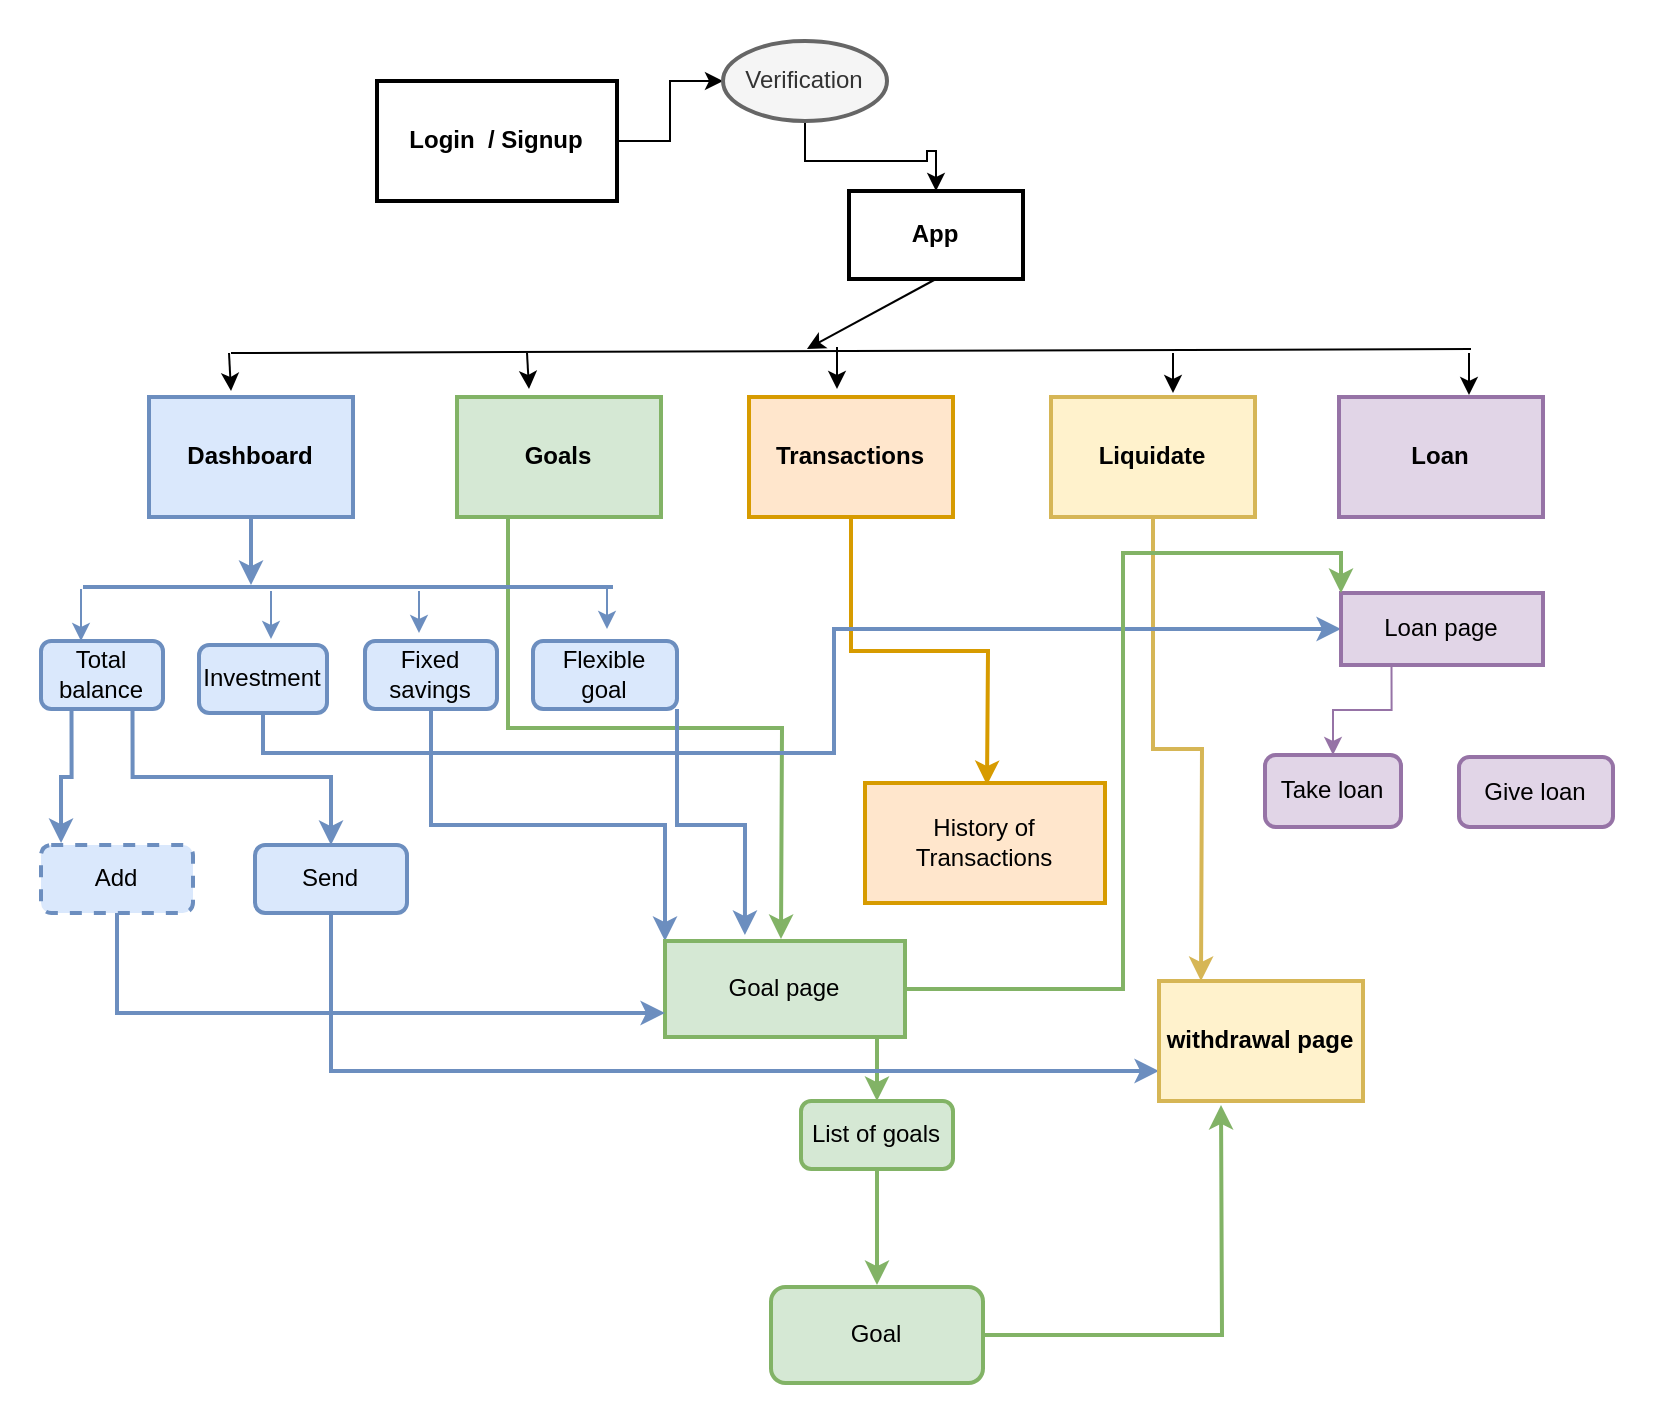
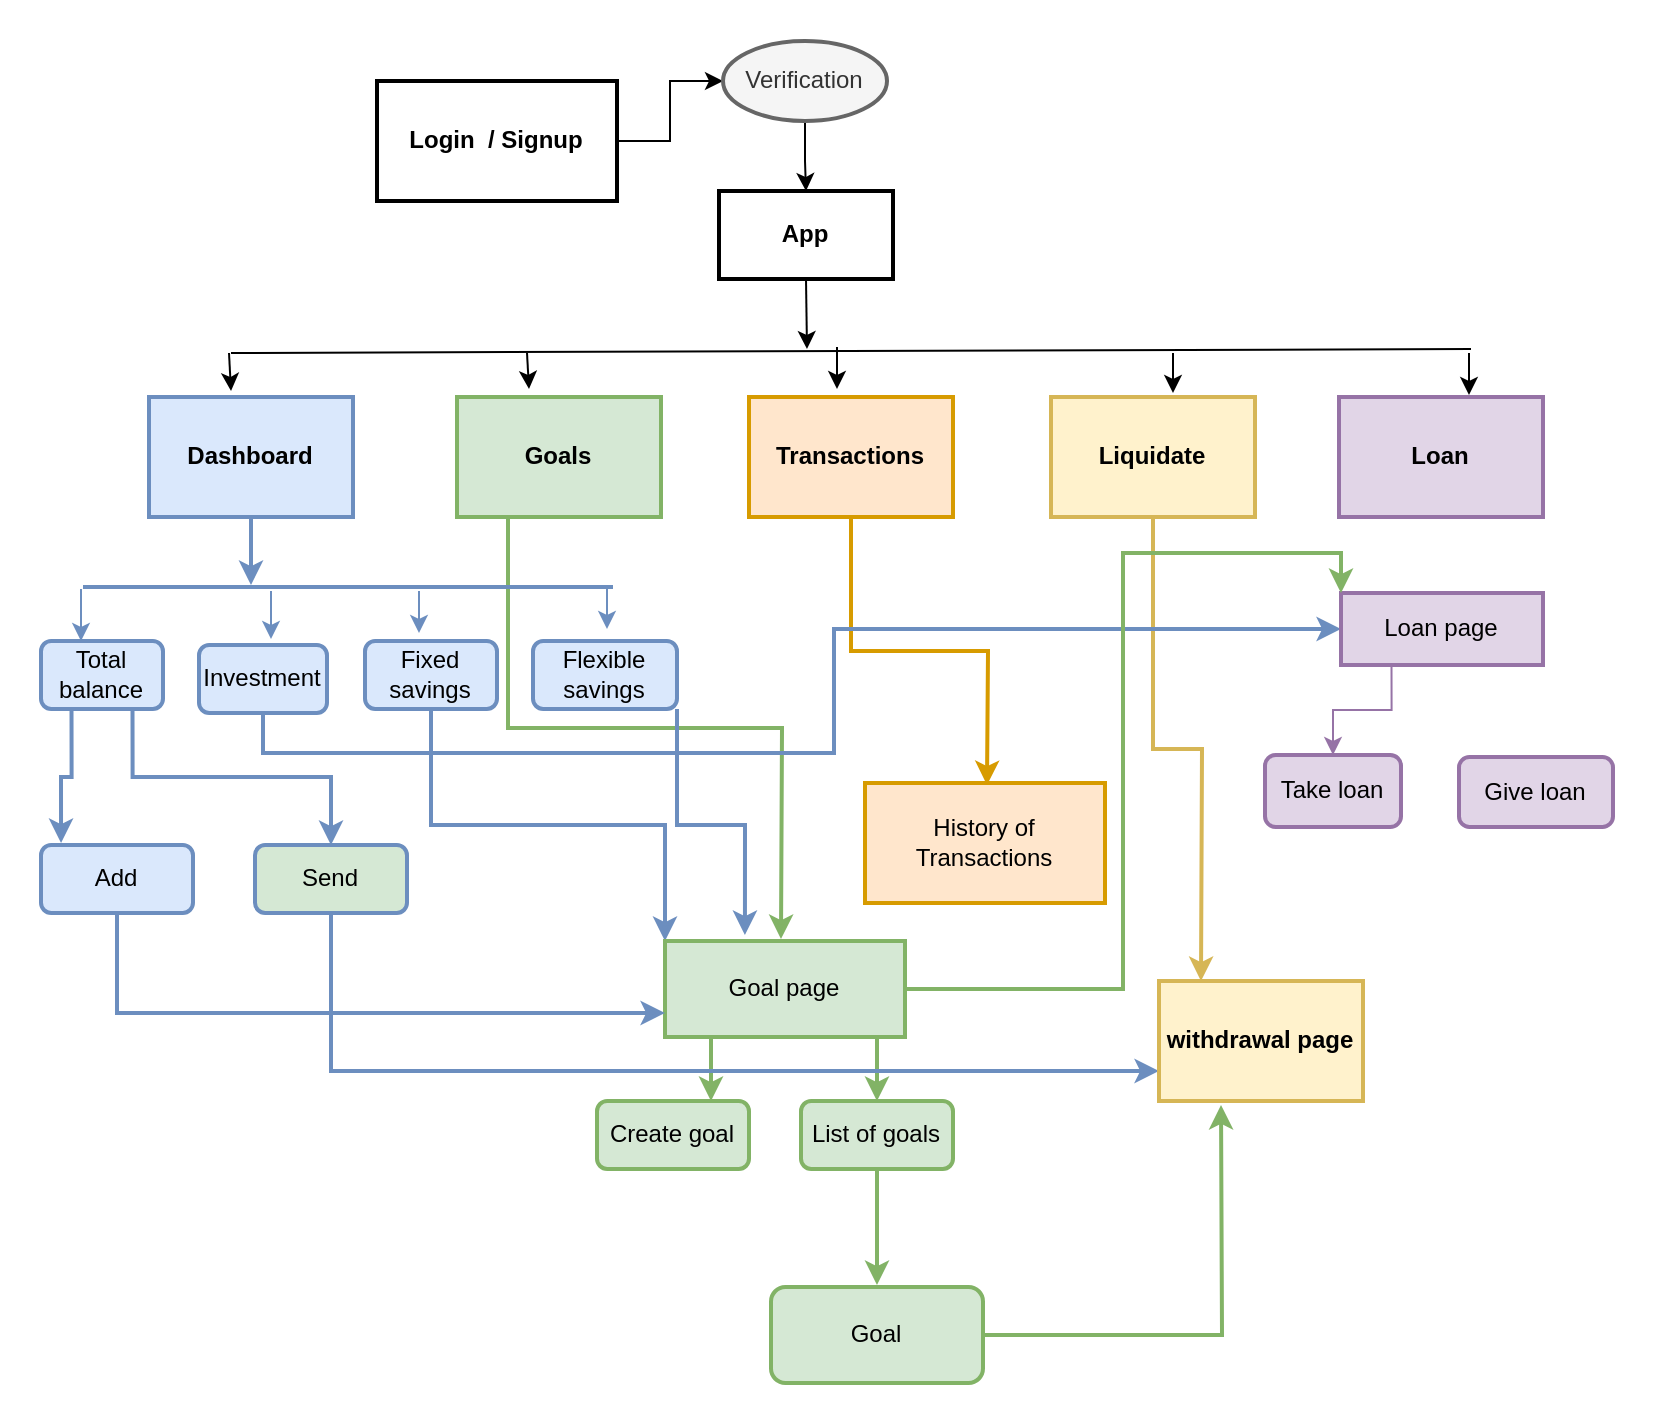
(936, 235) -> (806, 235)
(605, 675) -> (605, 675)
(117, 879) -> (117, 879)
(331, 879) -> (331, 879)
none -> (711, 1059)
none -> (673, 1135)
